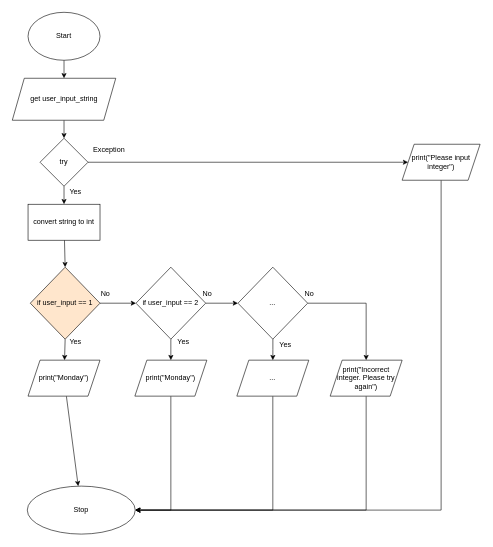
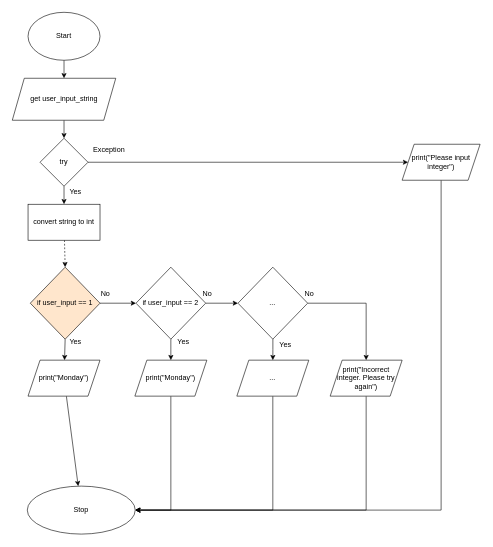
(65, 251) -> (65, 251)
